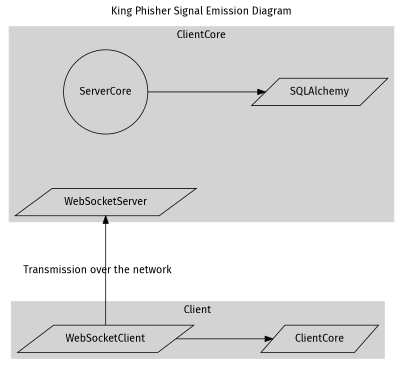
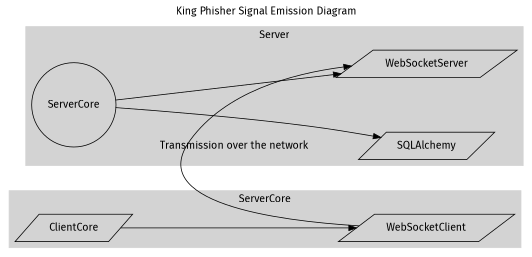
(201, 35) -> (274, 35)
none -> (224, 87)
(198, 310) -> (265, 199)
(220, 339) -> (235, 228)
